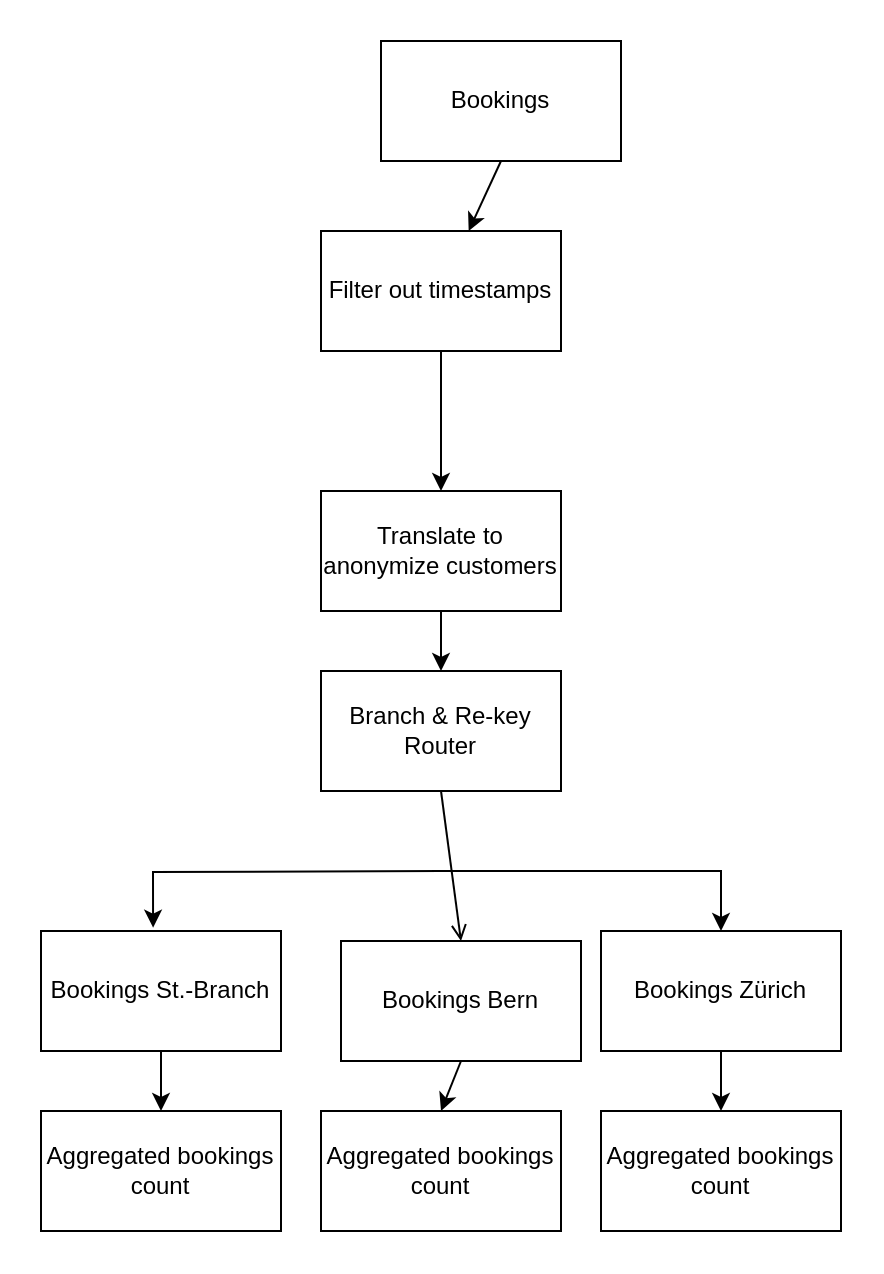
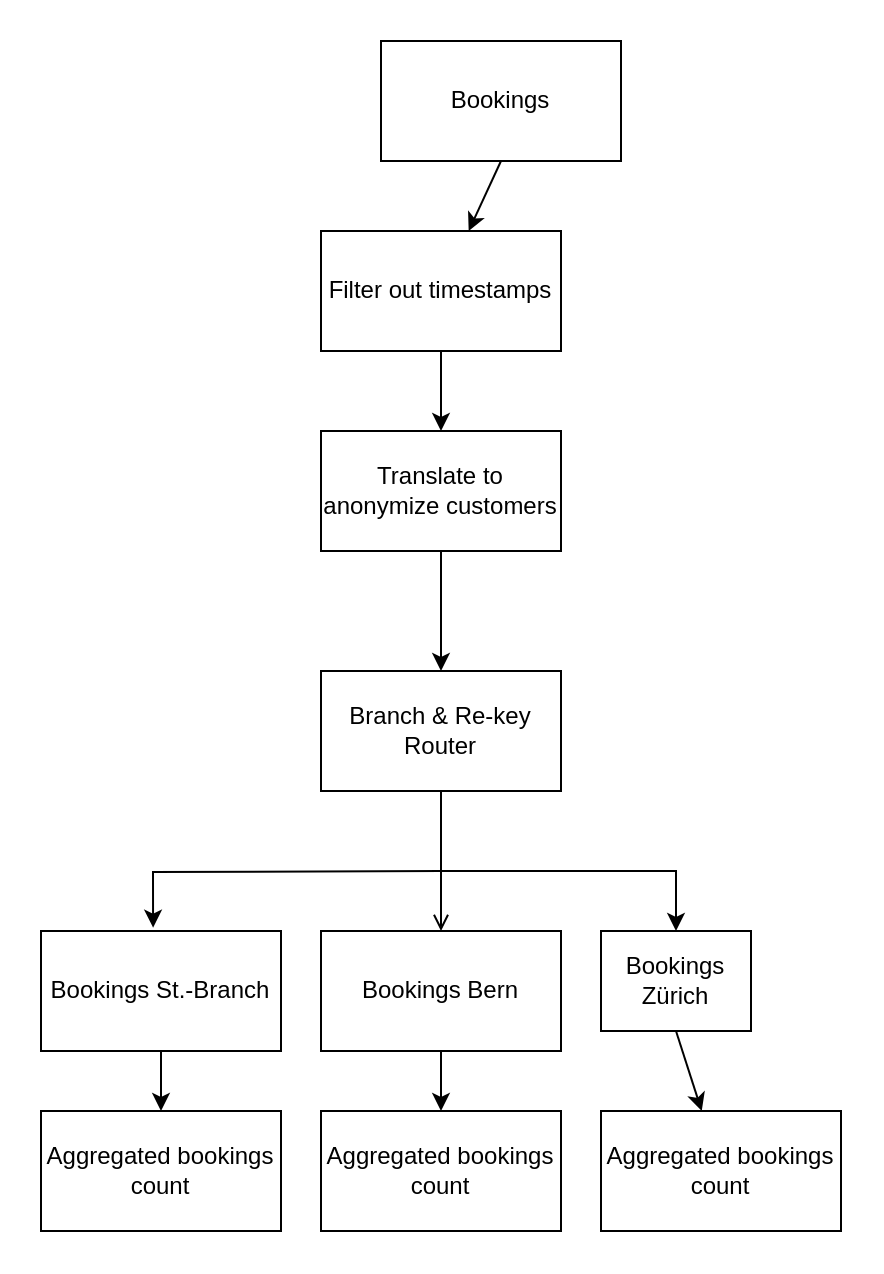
(441, 551) -> (441, 491)
(721, 991) -> (676, 981)
(461, 1001) -> (441, 991)
